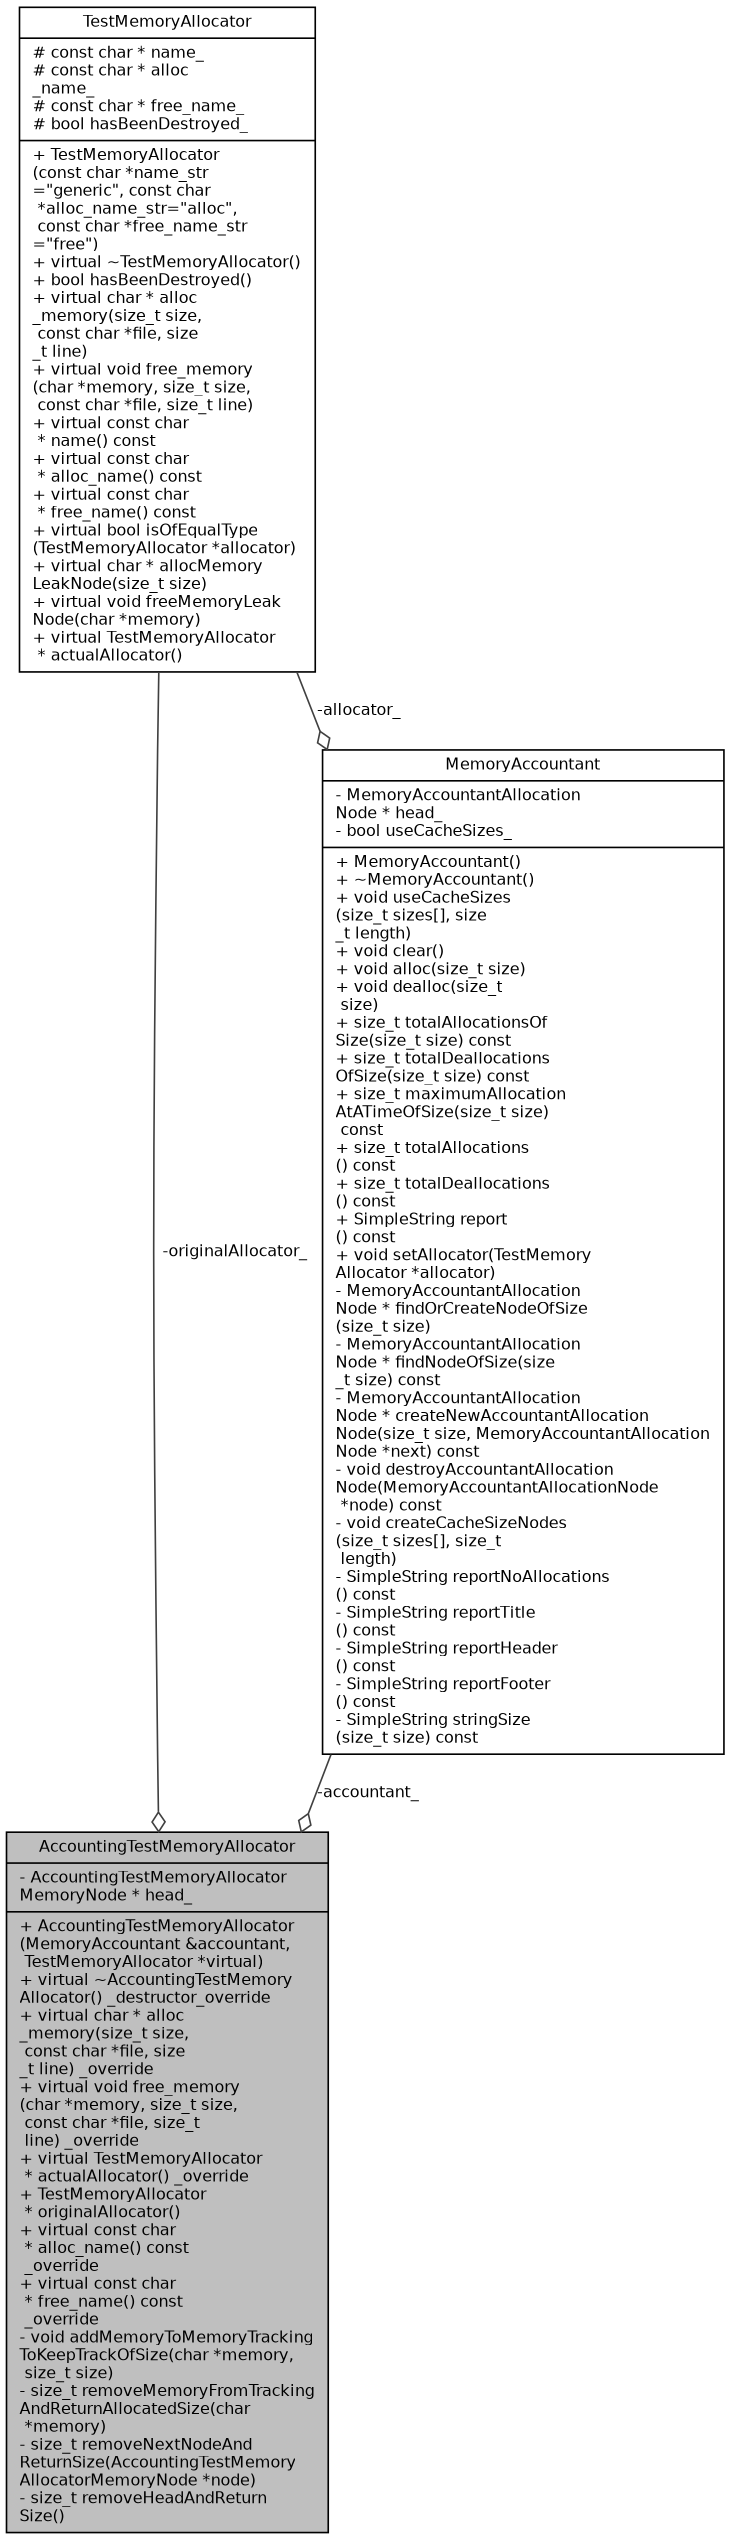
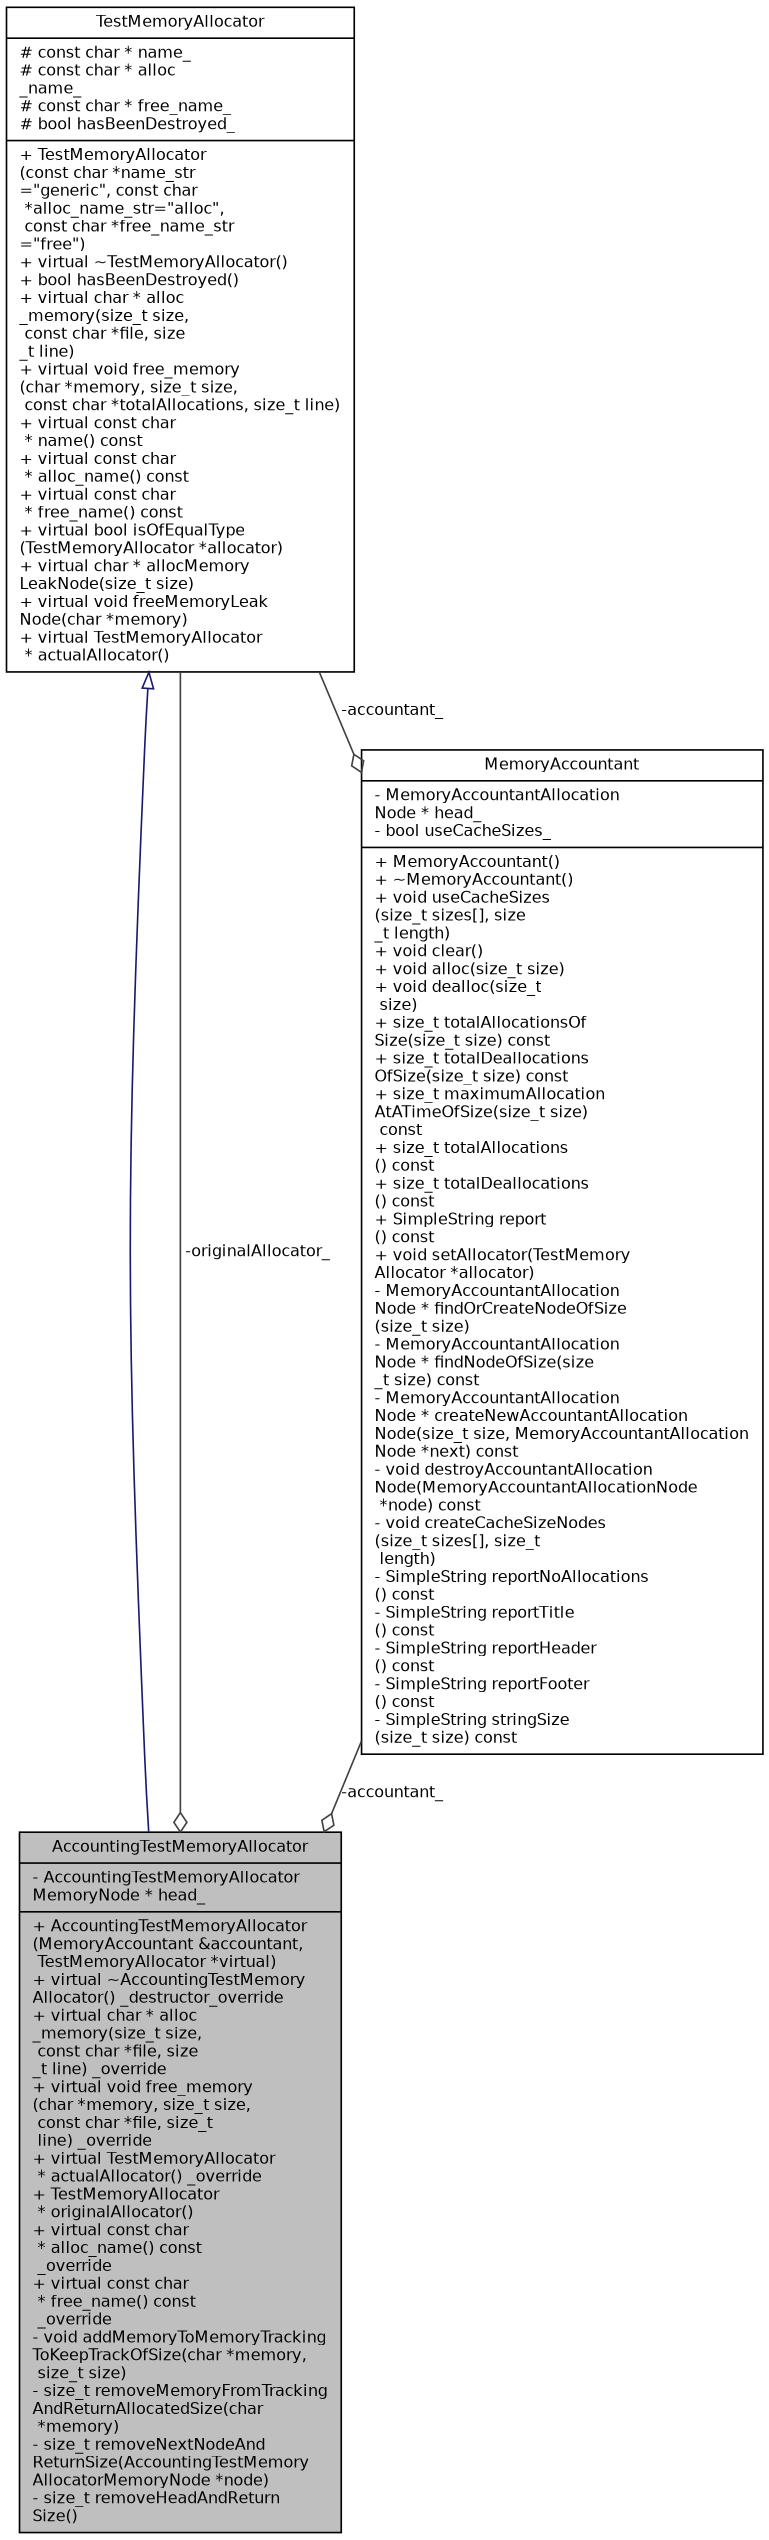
(143, 405) -> (180, 405)
(357, 711) -> (391, 711)
none -> (130, 1260)
